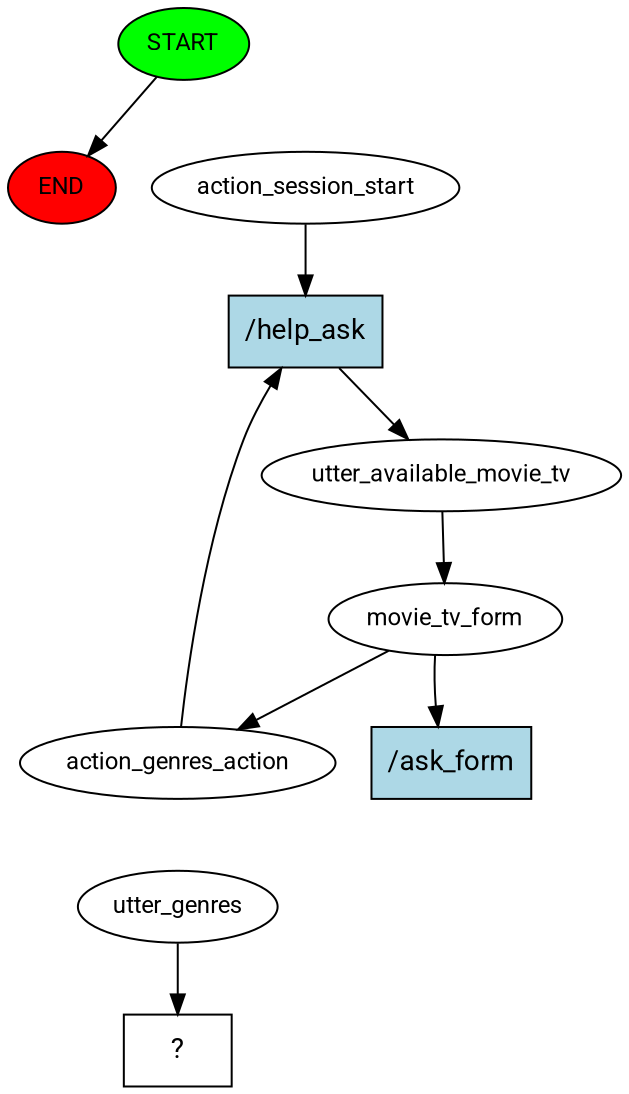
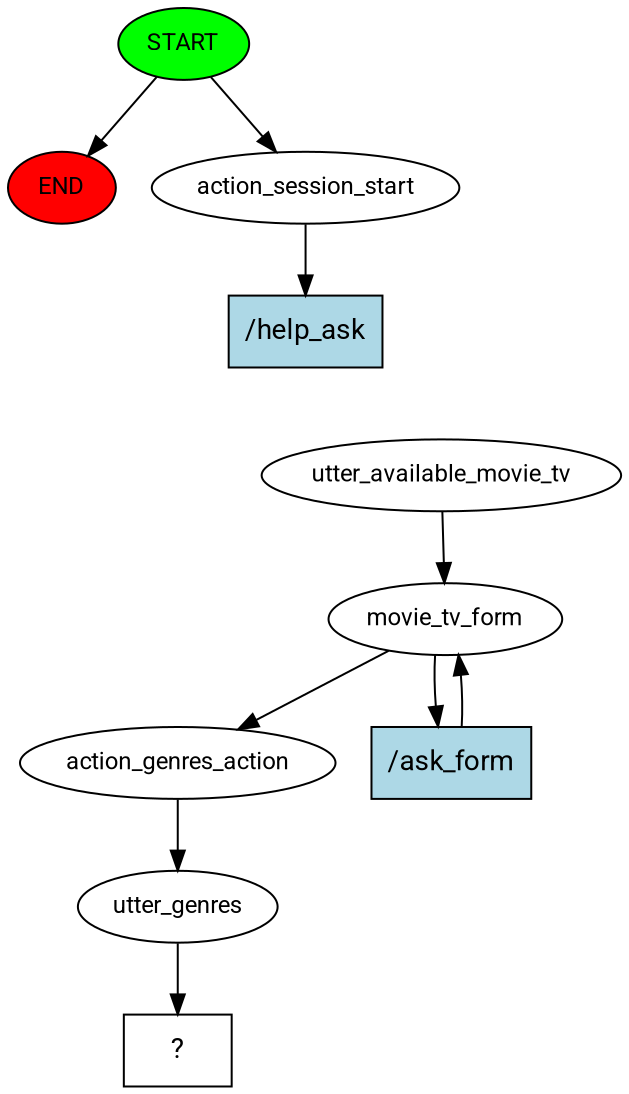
none -> (237, 107)
(367, 396) -> none
(210, 551) -> (178, 825)
none -> (462, 701)
